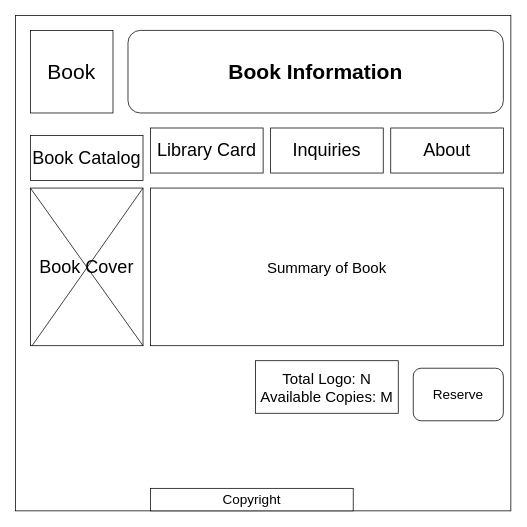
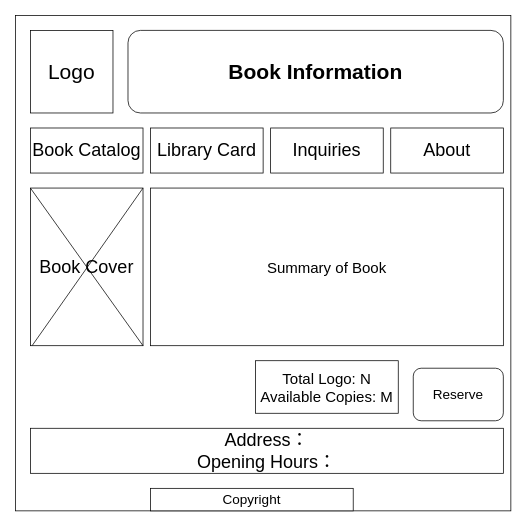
(72, 72) -> (72, 72)
(87, 158) -> (87, 150)
none -> (267, 450)
